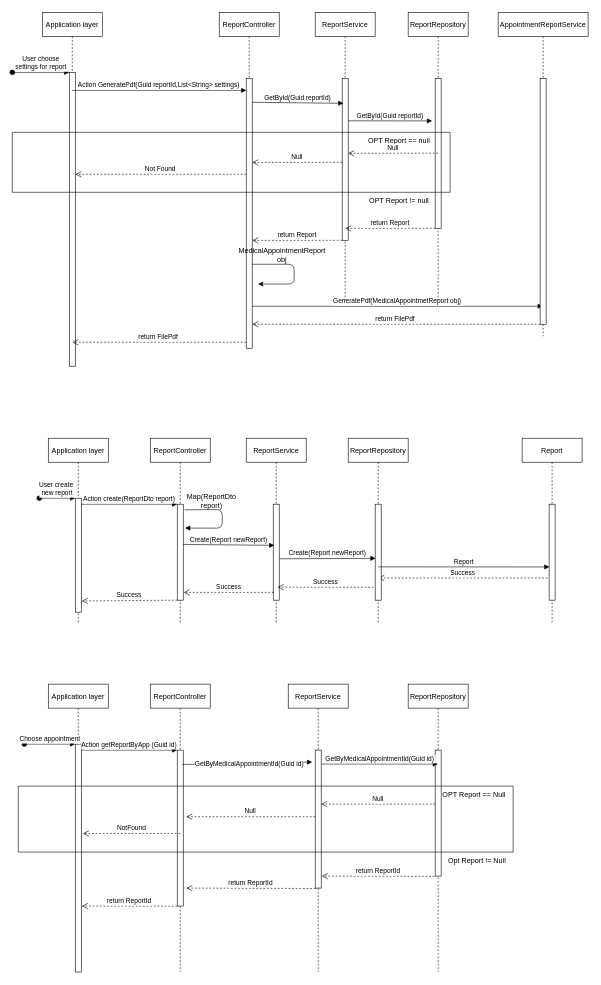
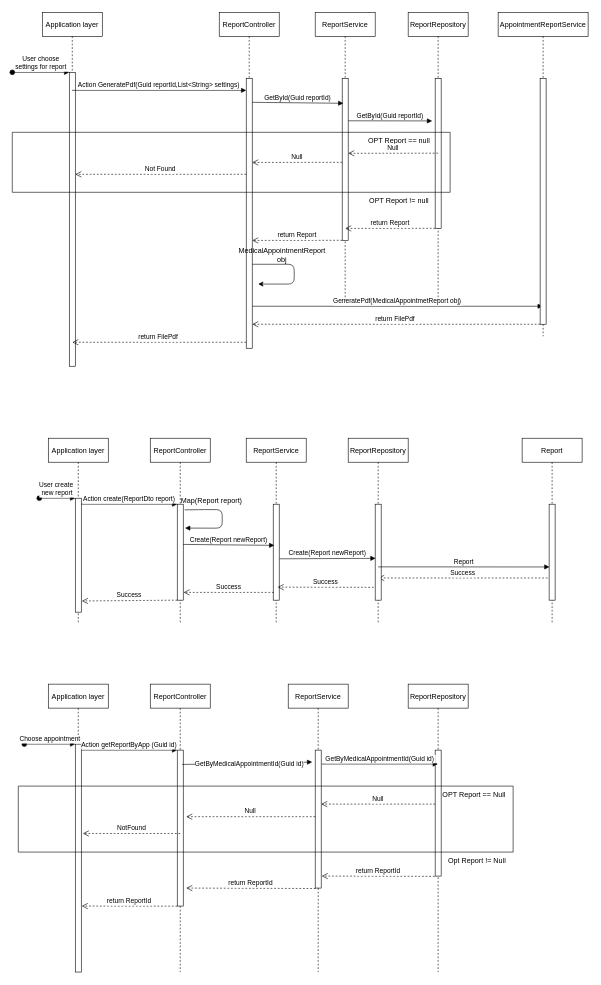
(212, 501) -> (212, 501)
